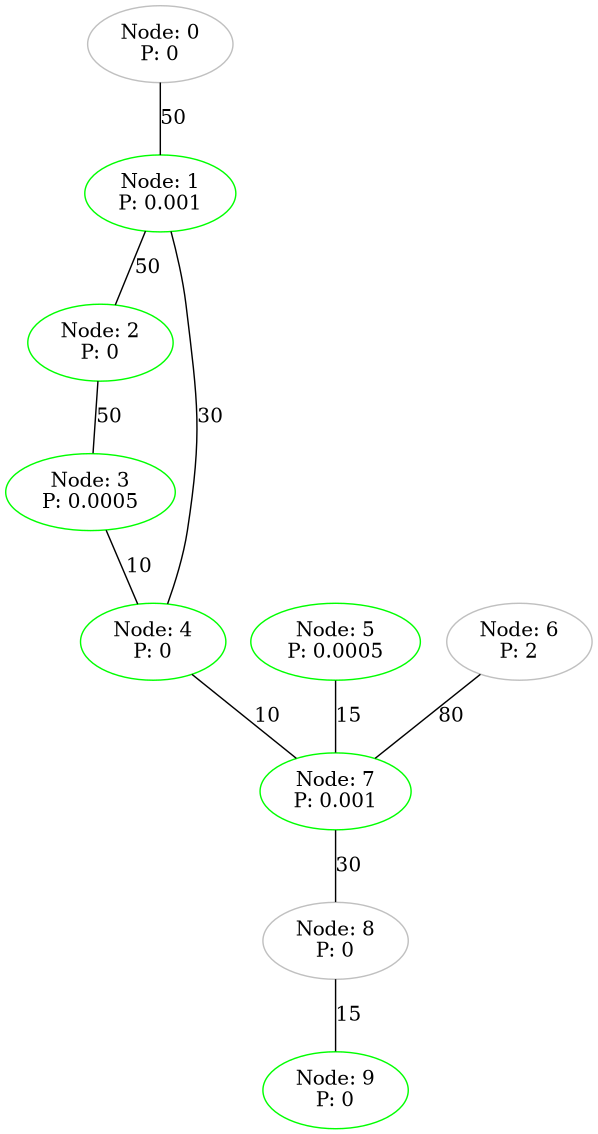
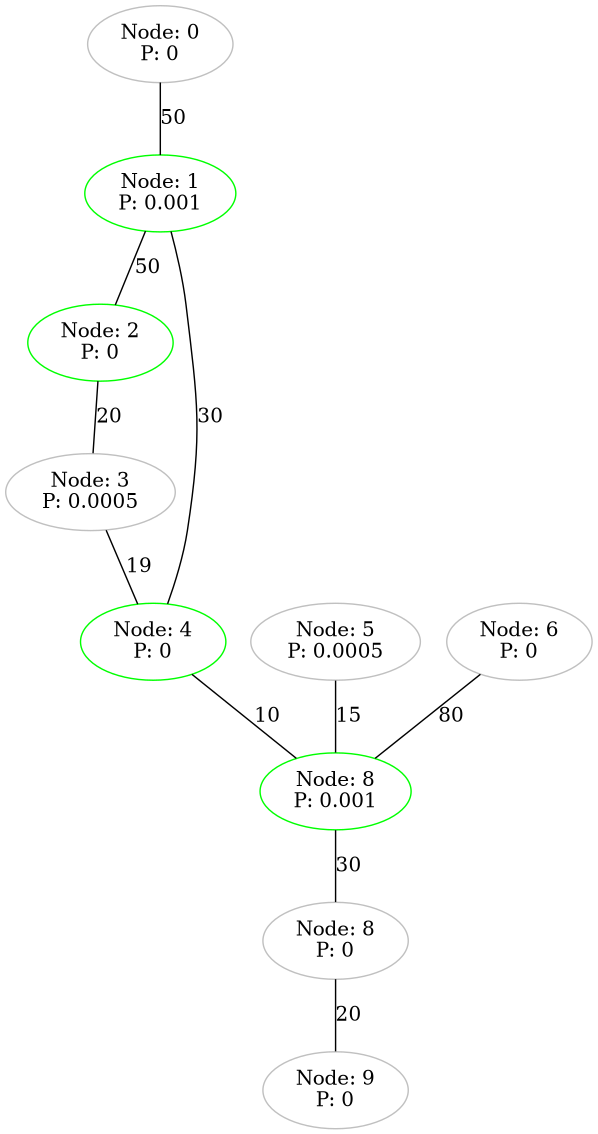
(110, 417) -> (110, 417)
(90, 492) -> (90, 492)
(140, 567) -> (140, 567)
(336, 642) -> (336, 642)
(519, 642) -> (519, 642)
(336, 791) -> (336, 791)
(349, 1015) -> (349, 1015)
(336, 1090) -> (336, 1090)
